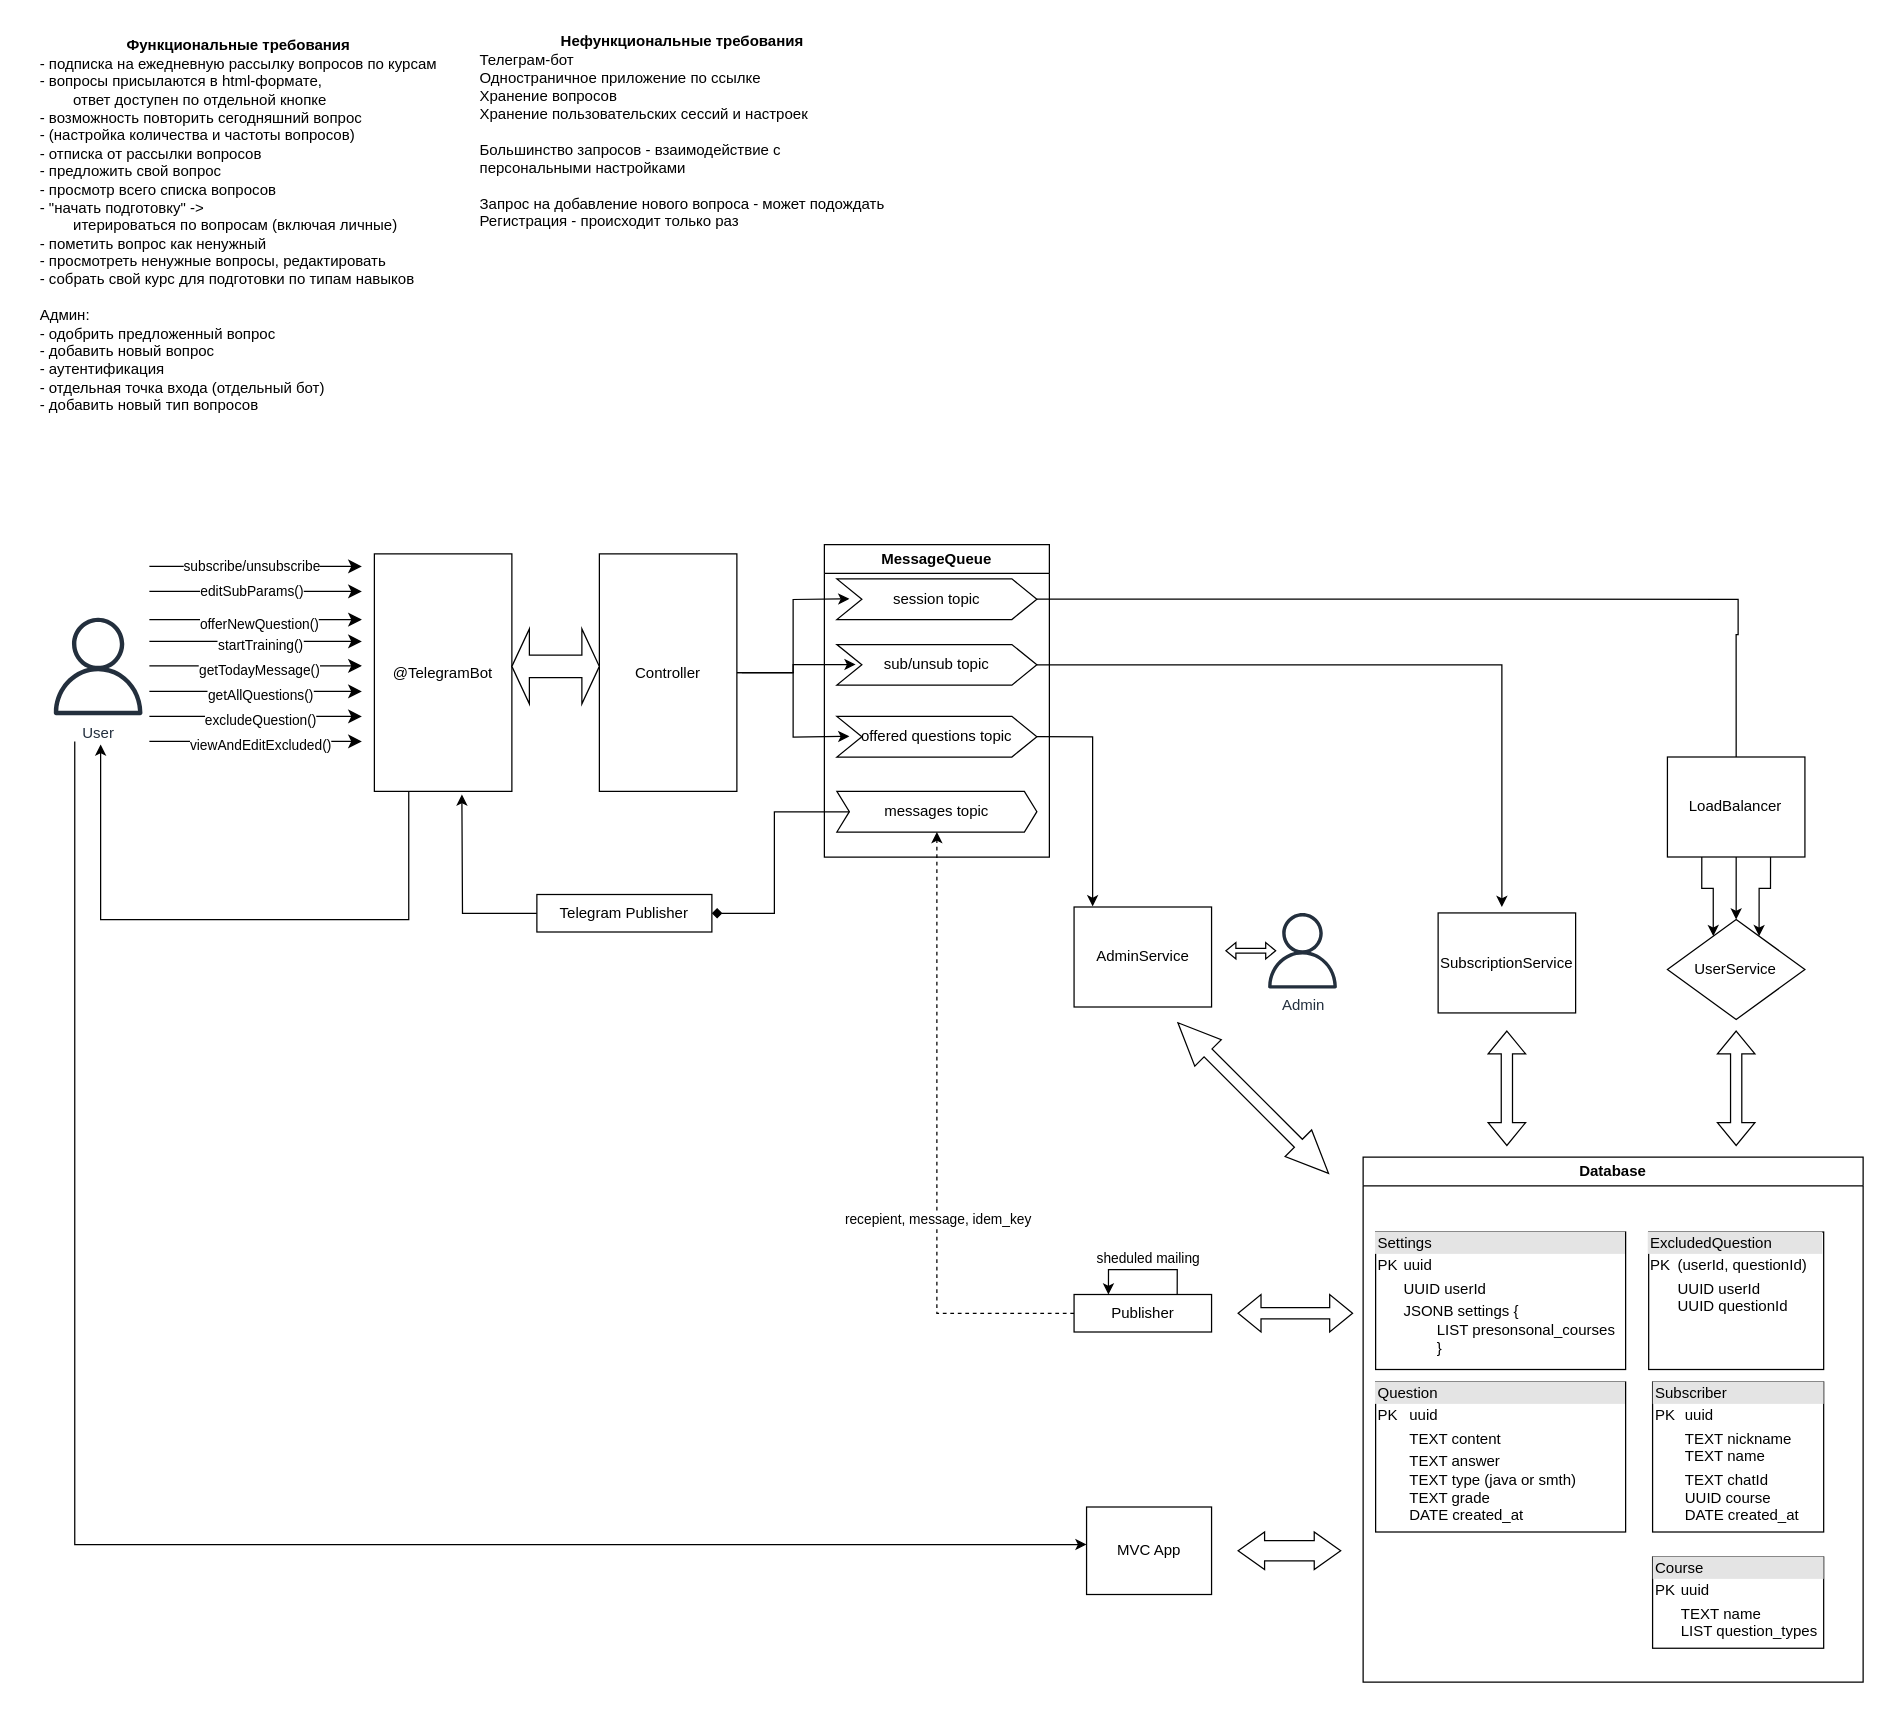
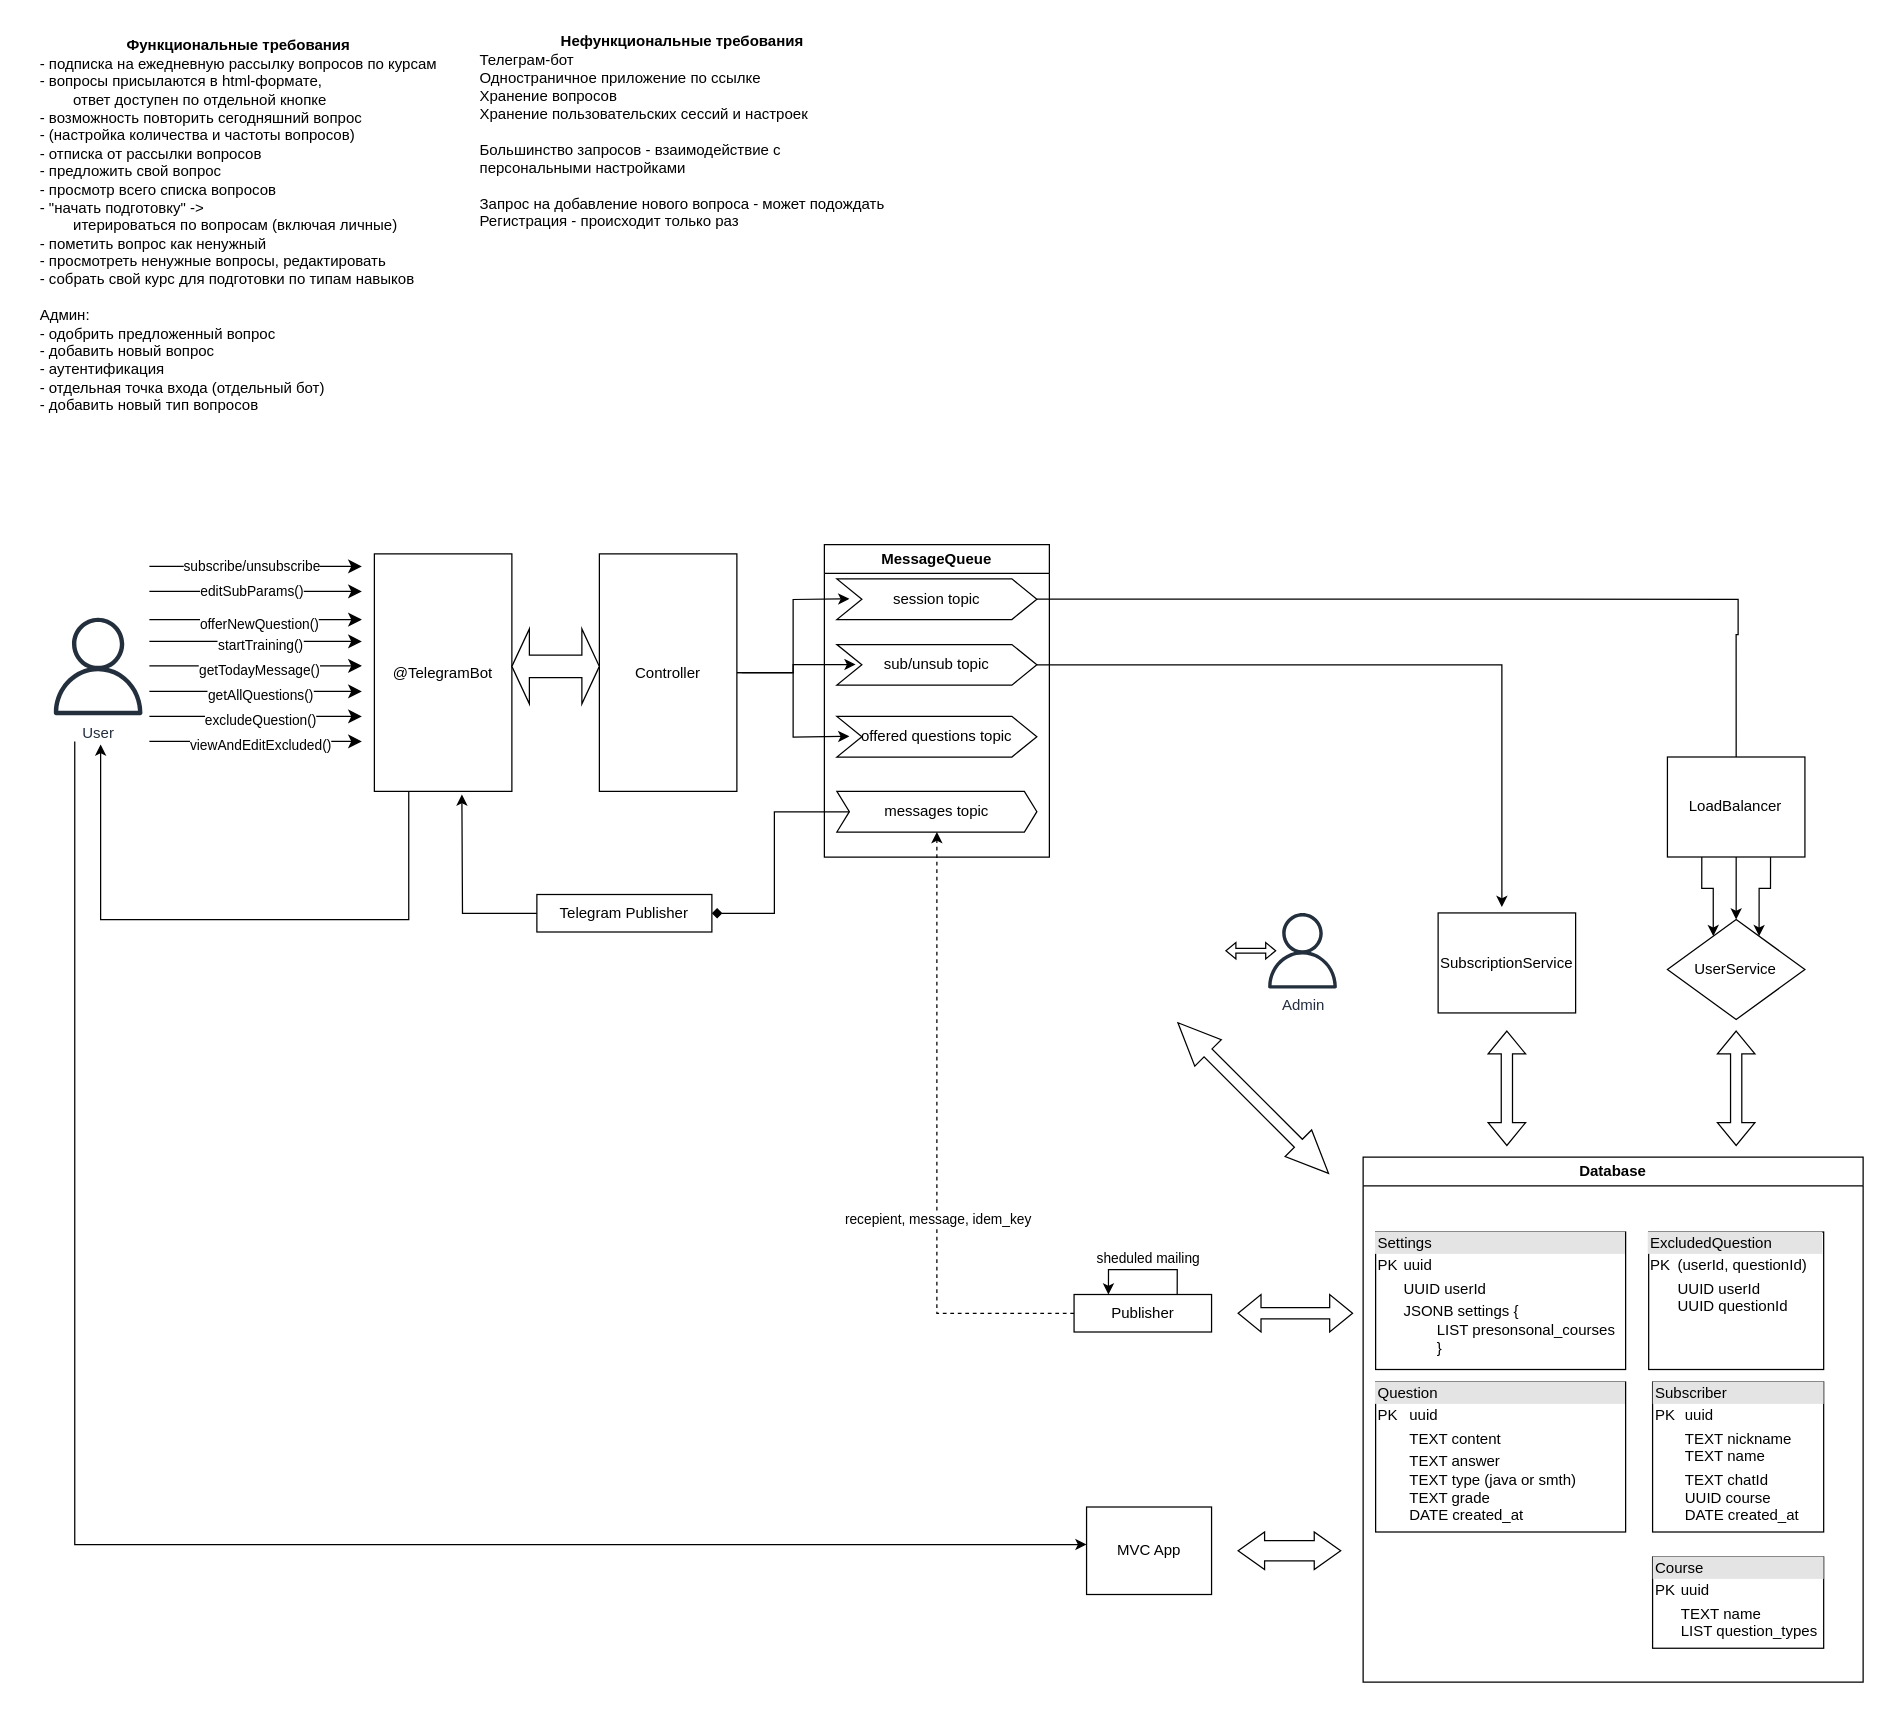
(1093, 790) -> none
(1143, 957) -> none
